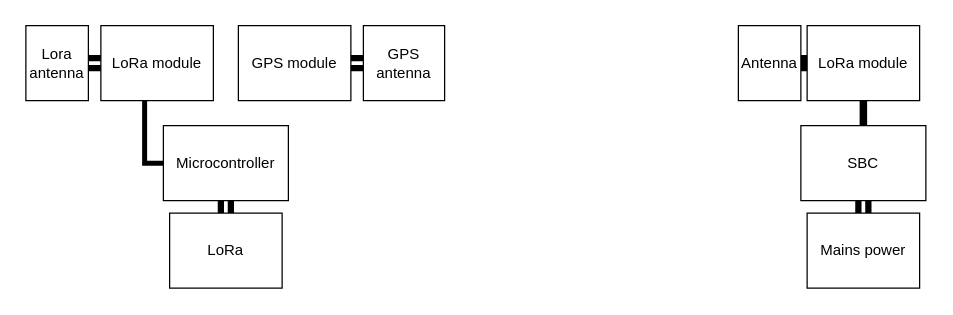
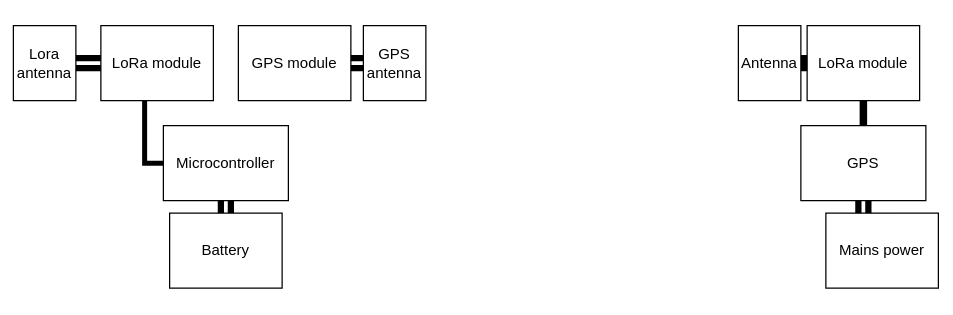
(57, 63) -> (44, 63)
(404, 63) -> (394, 63)
(863, 163) -> (863, 163)
(226, 251) -> (226, 251)
(863, 251) -> (882, 251)
